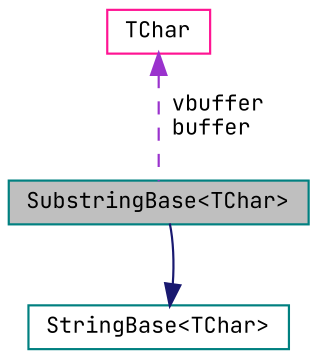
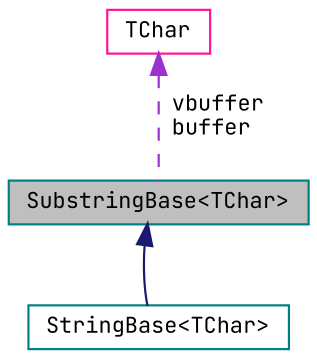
(173, 254) -> (144, 276)
